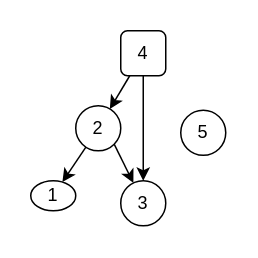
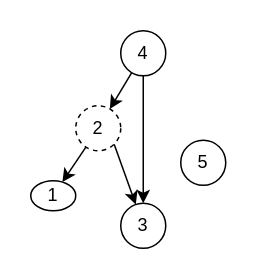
(143, 53) -> (143, 53)
(98, 128) -> (98, 128)
(203, 133) -> (203, 163)
(143, 203) -> (143, 226)
